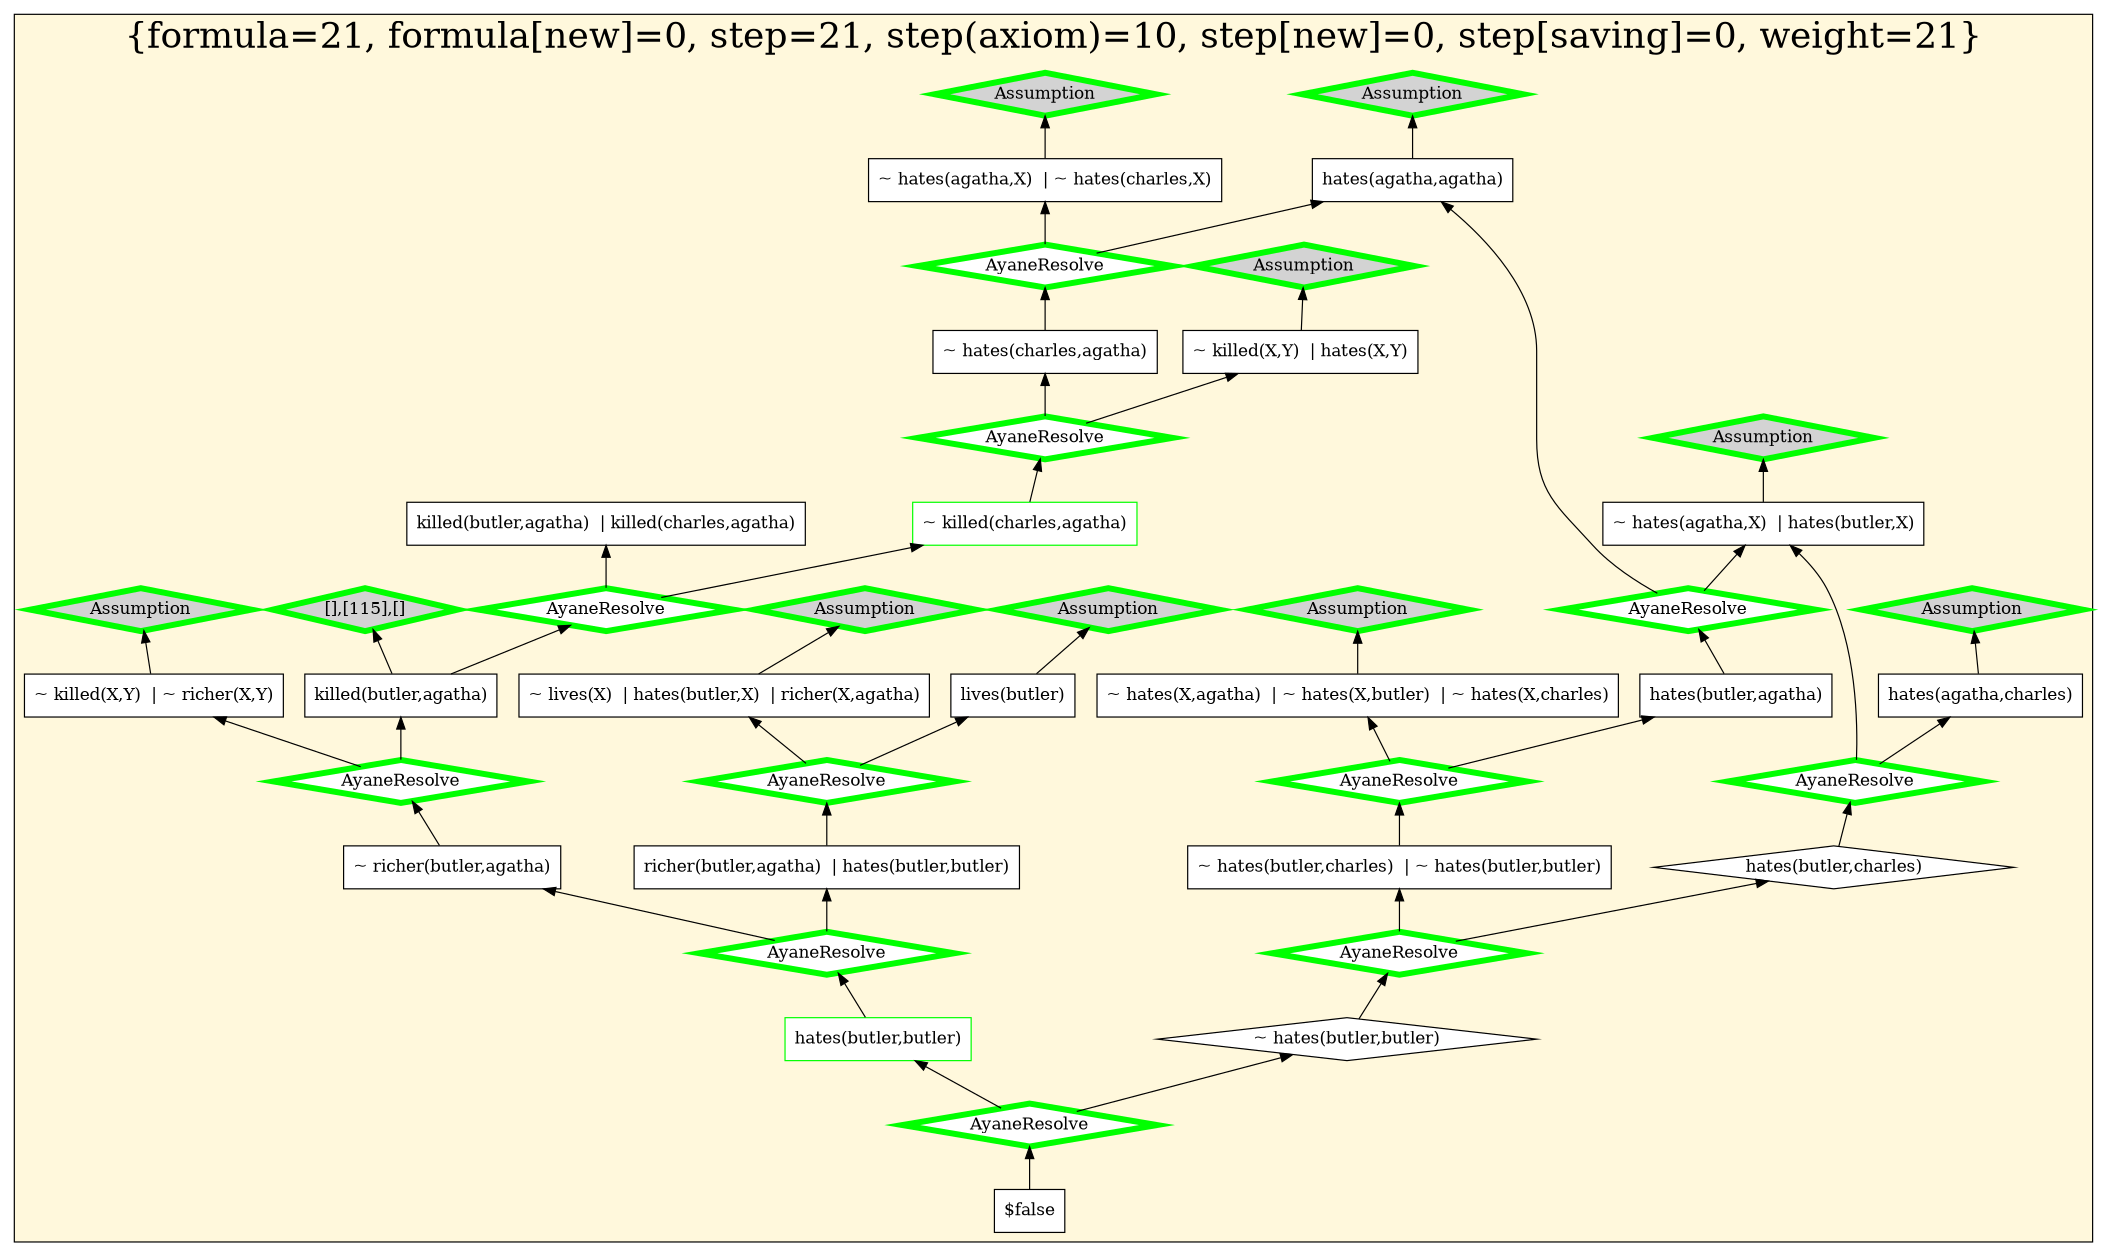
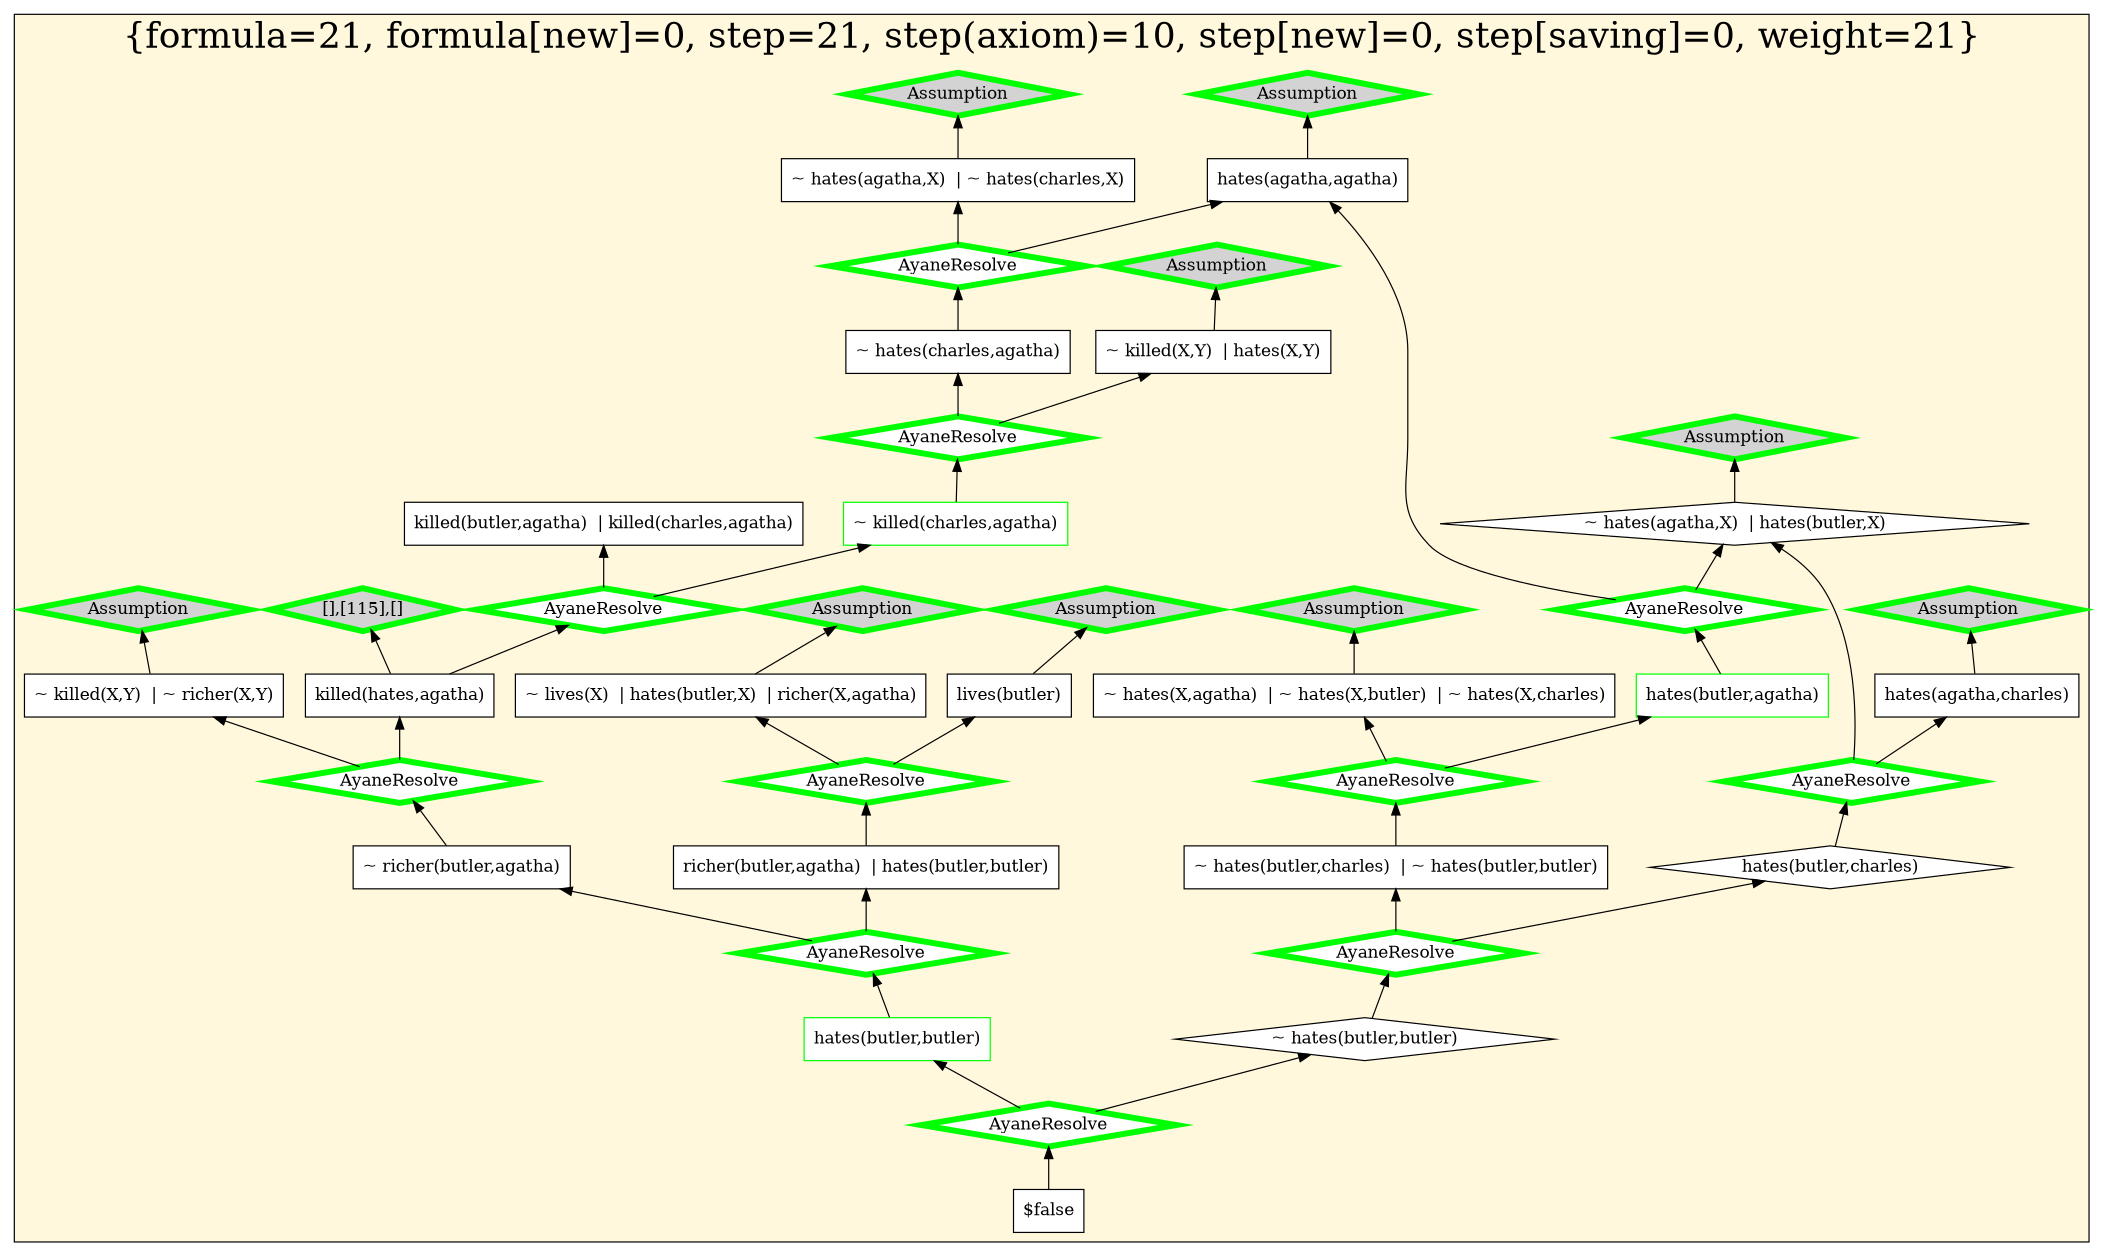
(1763, 524) -> (1735, 524)
(401, 696) -> (400, 696)
(1736, 696) -> (1732, 696)
